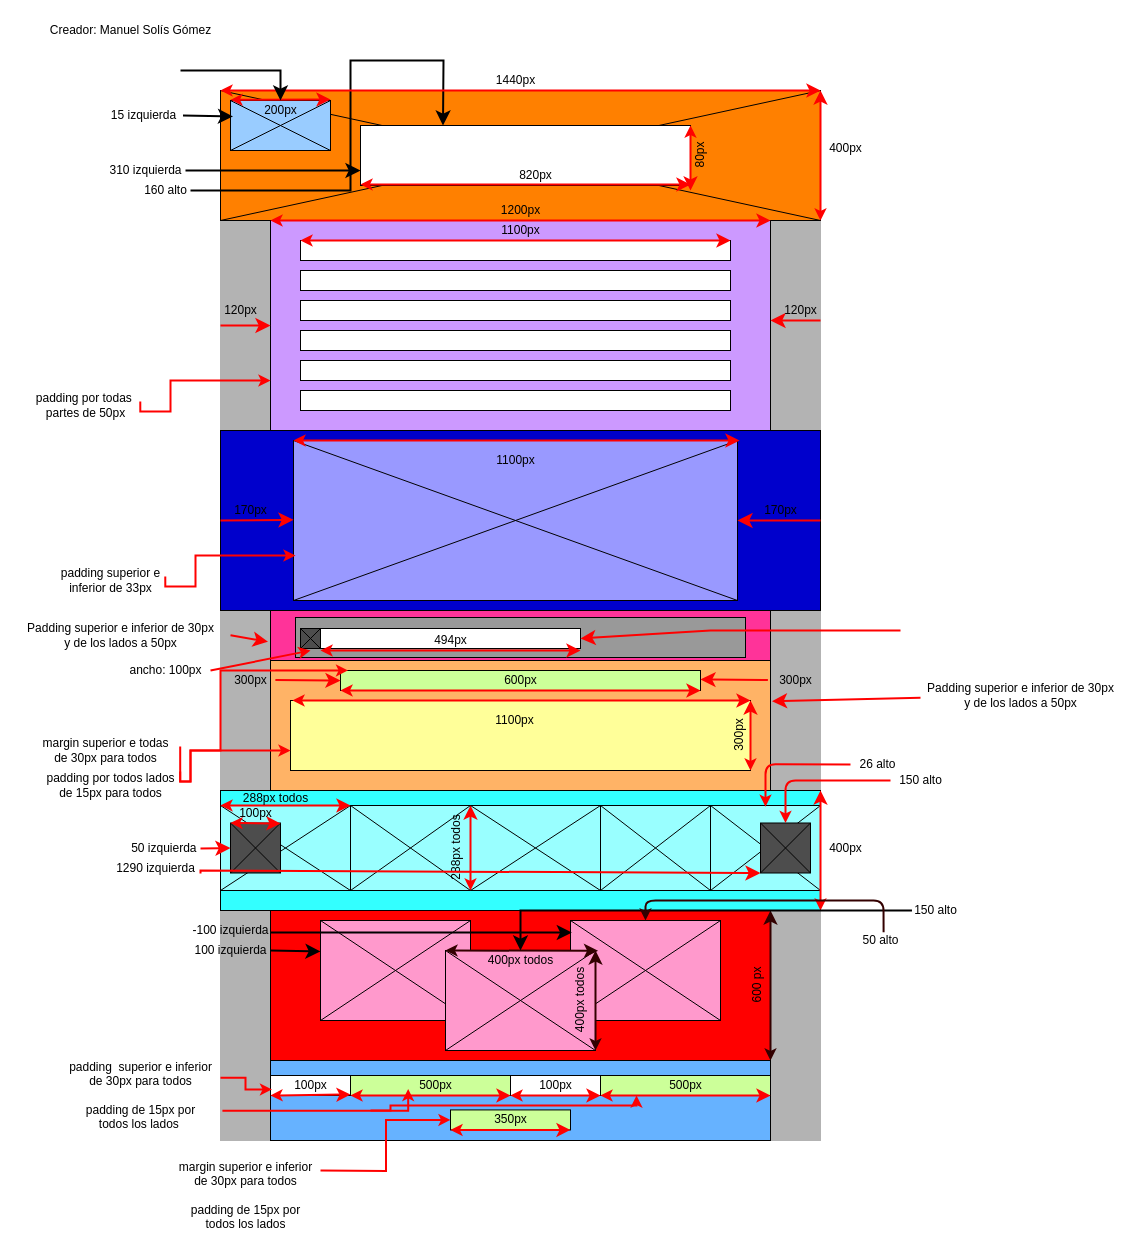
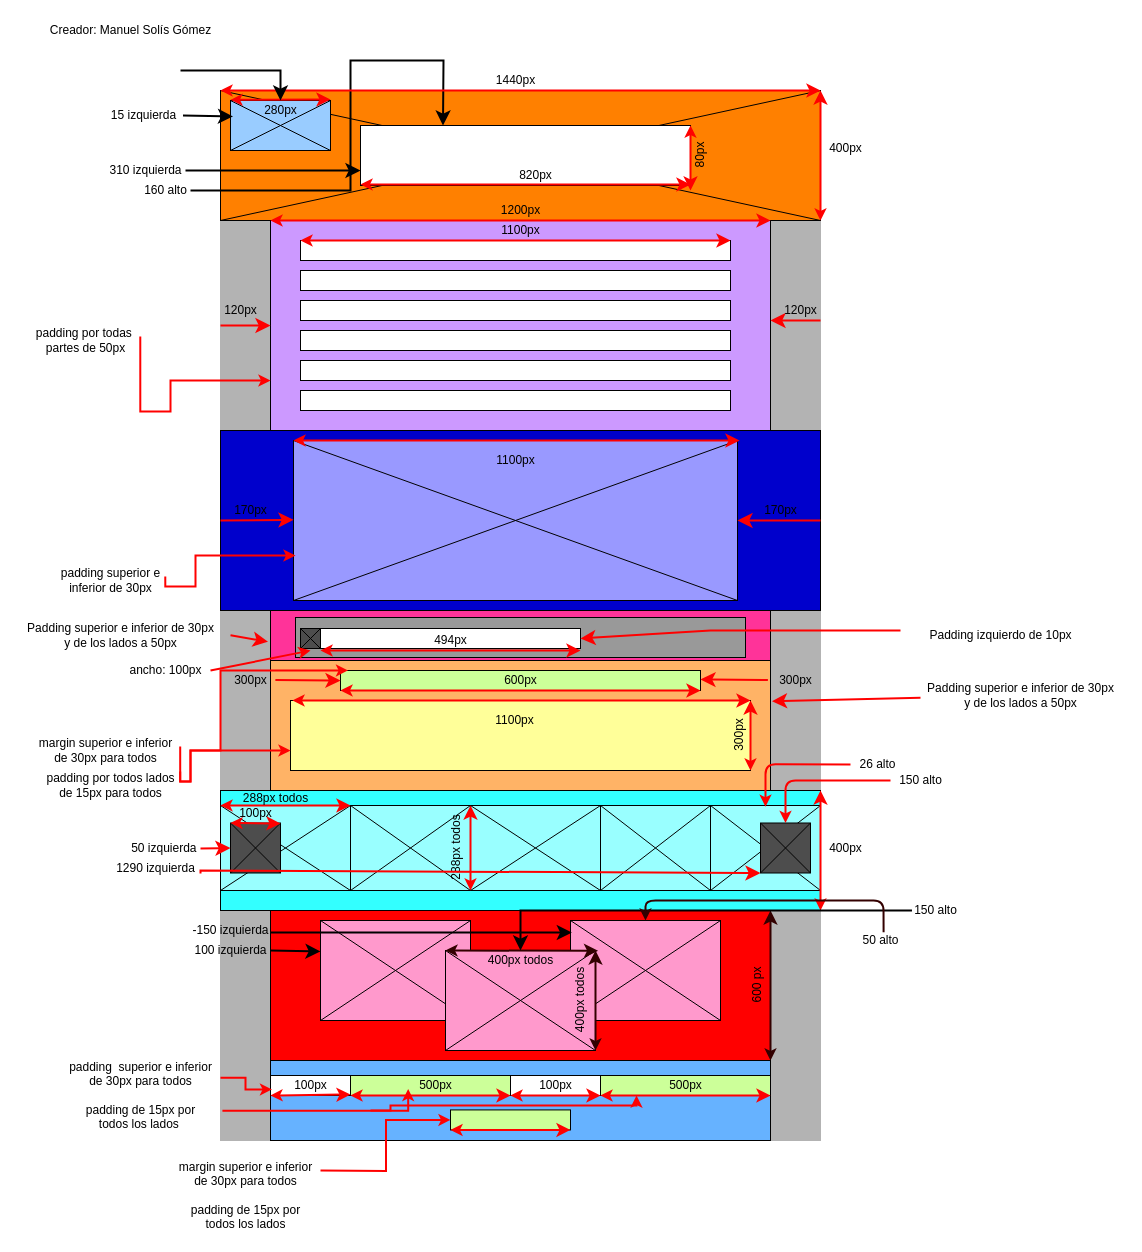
(281, 111) -> (281, 111)
(86, 406) -> (86, 341)
(111, 581) -> (111, 581)
none -> (1001, 636)
(106, 751) -> (106, 751)
(231, 931) -> (231, 931)
(511, 1120) -> none
